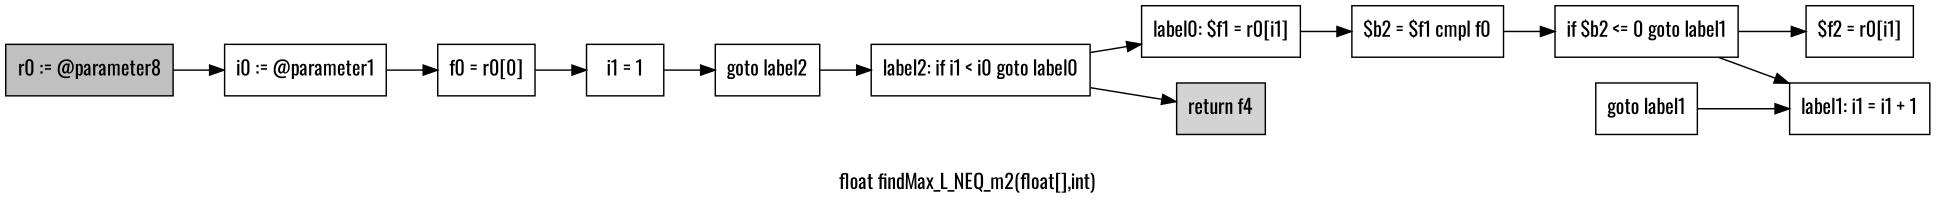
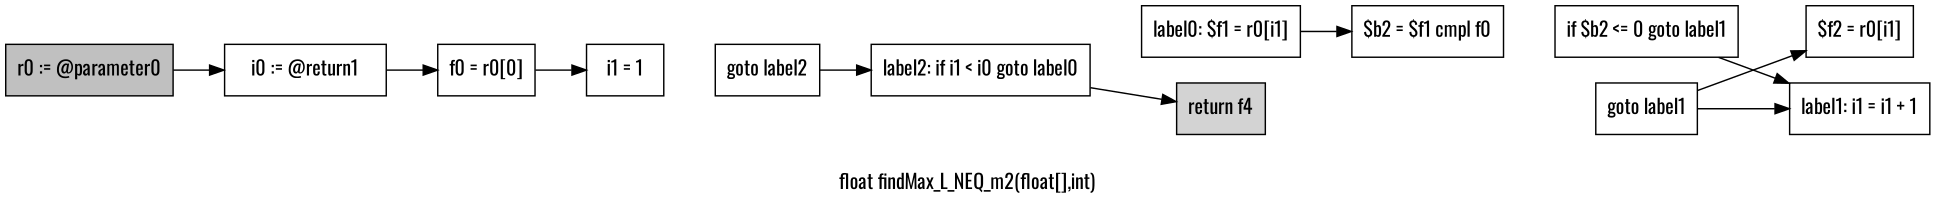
(1522, 31) -> none
(1765, 31) -> (1740, 75)
(1109, 50) -> none
(89, 70) -> (89, 70)
(305, 70) -> (305, 70)
(682, 70) -> none
